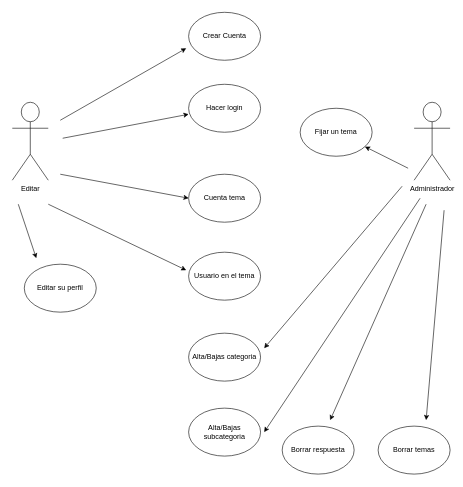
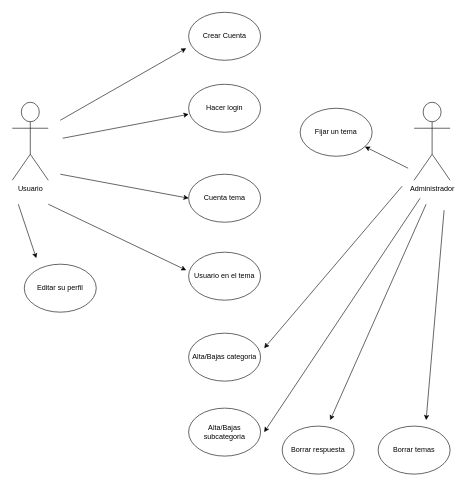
(31, 189) -> (31, 189)
